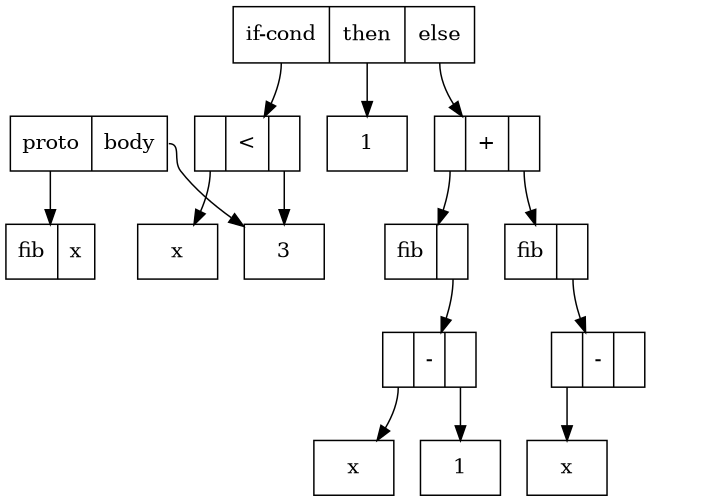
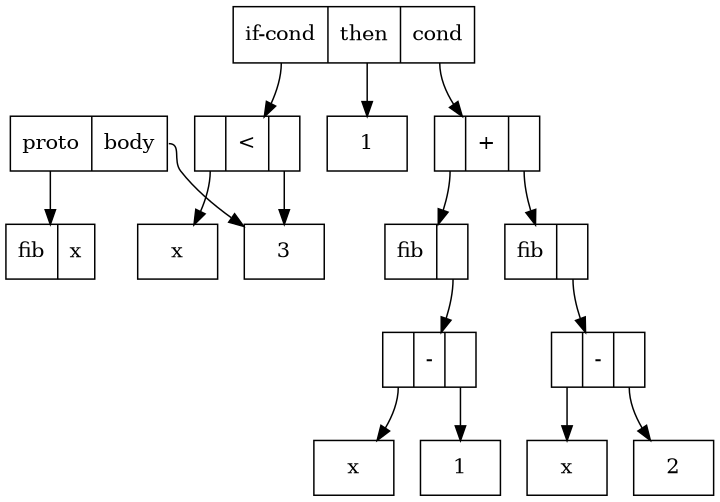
(440, 34) -> (438, 34)
none -> (674, 468)
